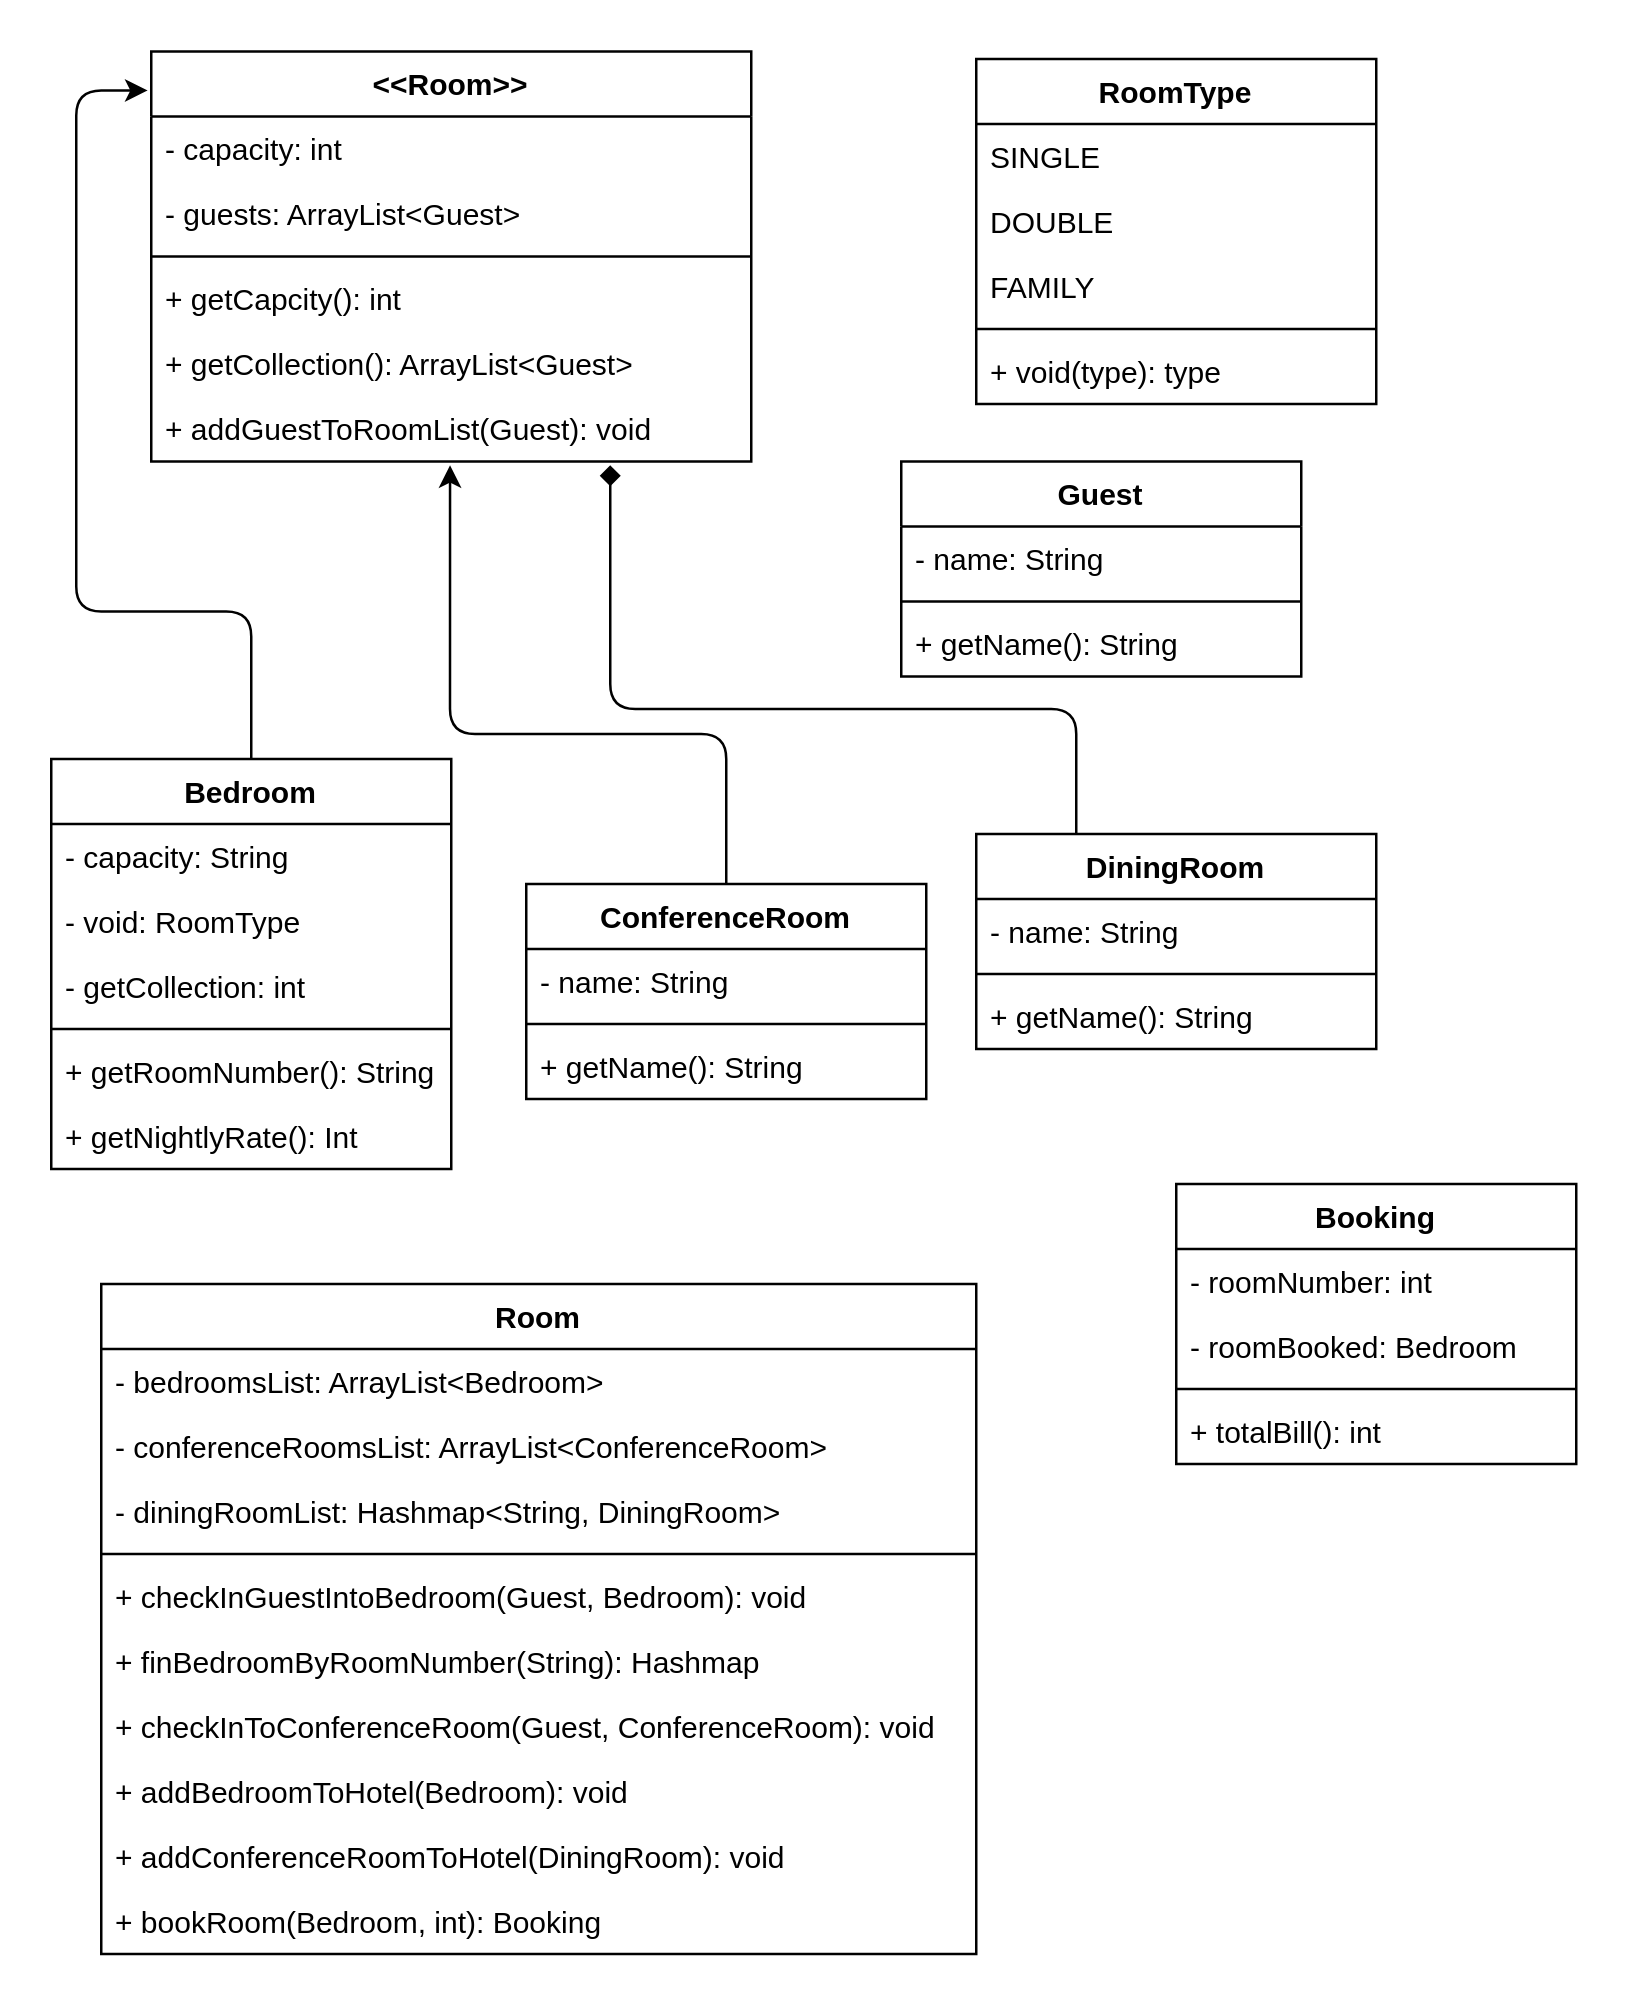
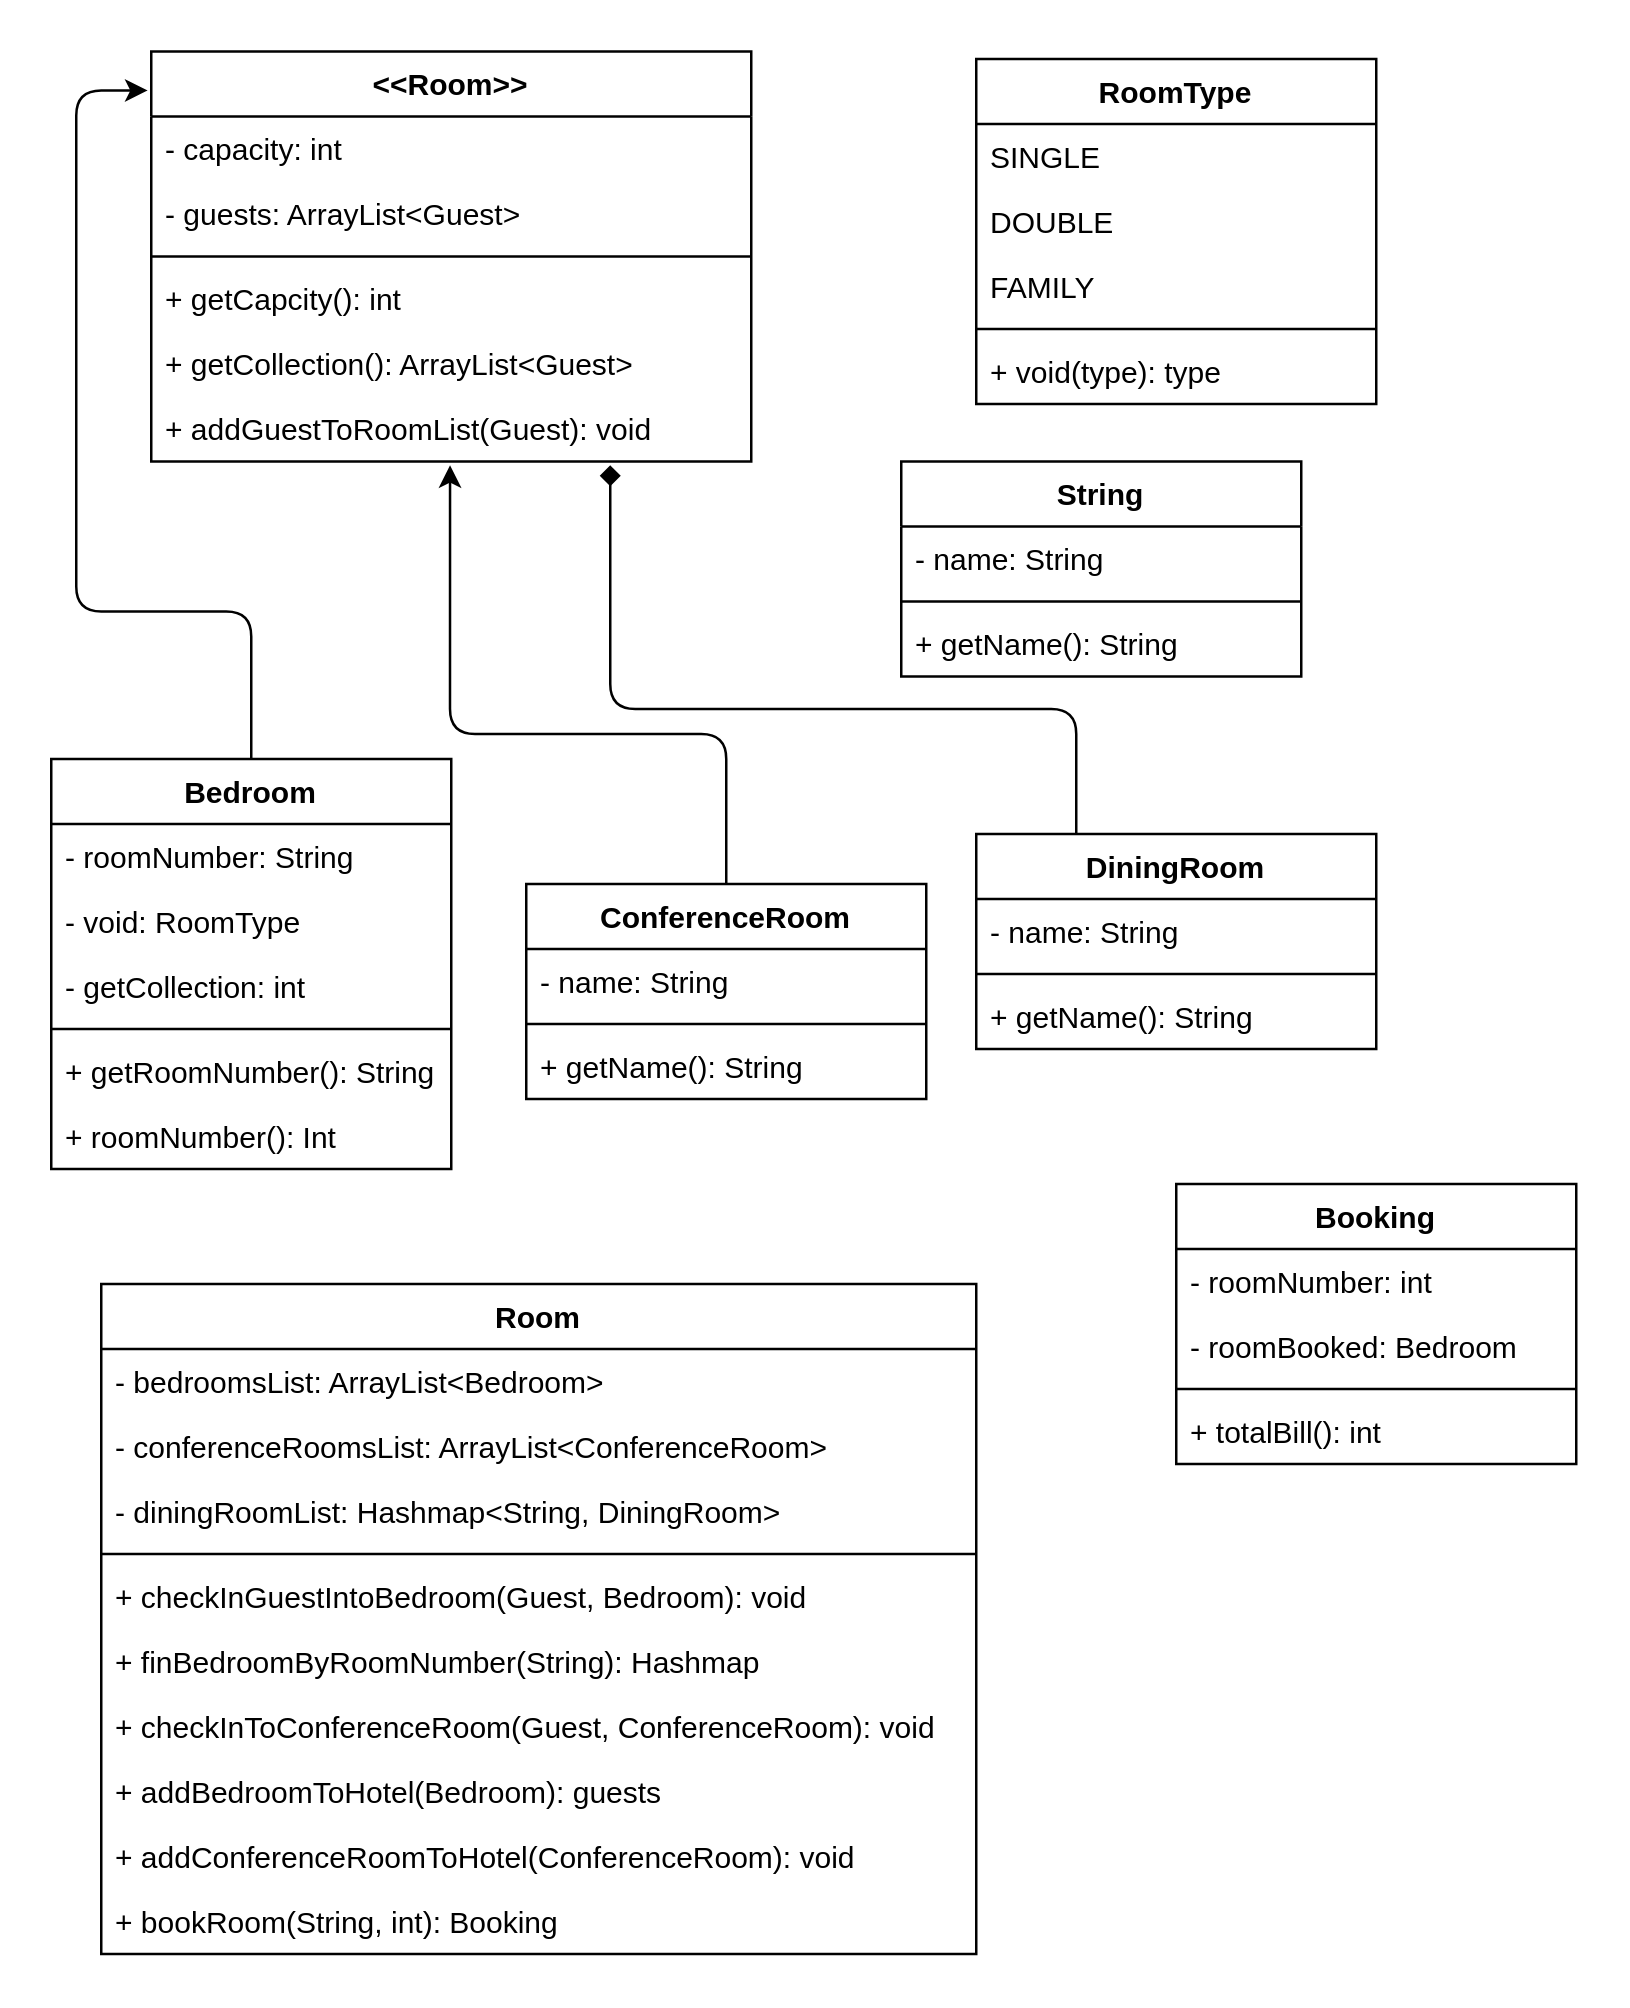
(1100, 495) -> (1100, 495)
(197, 858) -> (217, 858)
(239, 1138) -> (213, 1138)
(381, 1793) -> (402, 1793)
(457, 1858) -> (499, 1858)
(365, 1923) -> (353, 1923)
